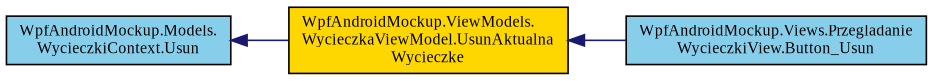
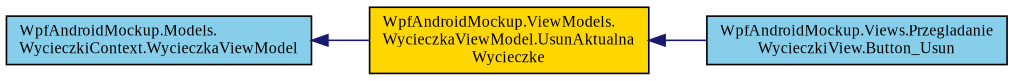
(119, 40) -> (159, 40)
